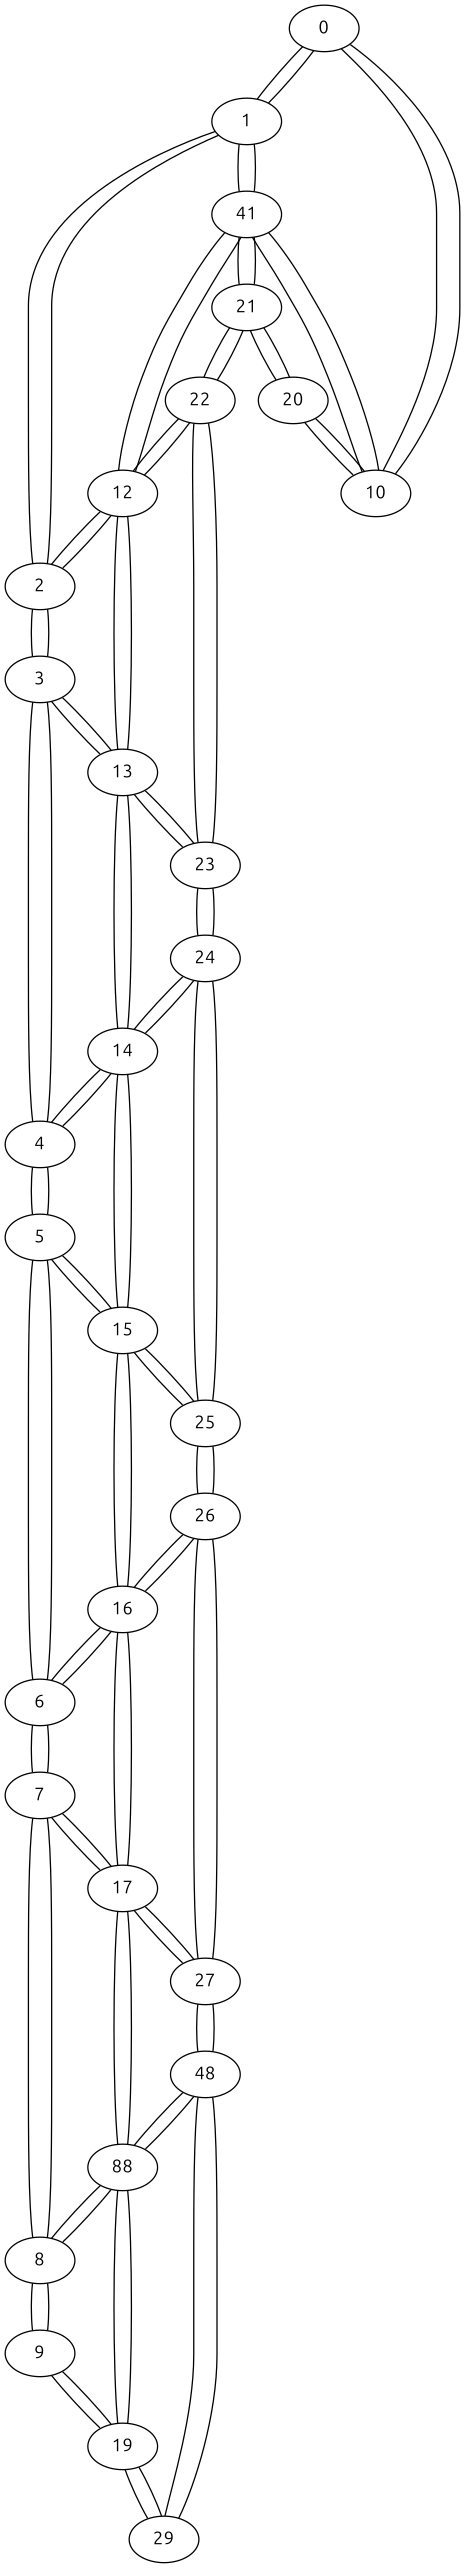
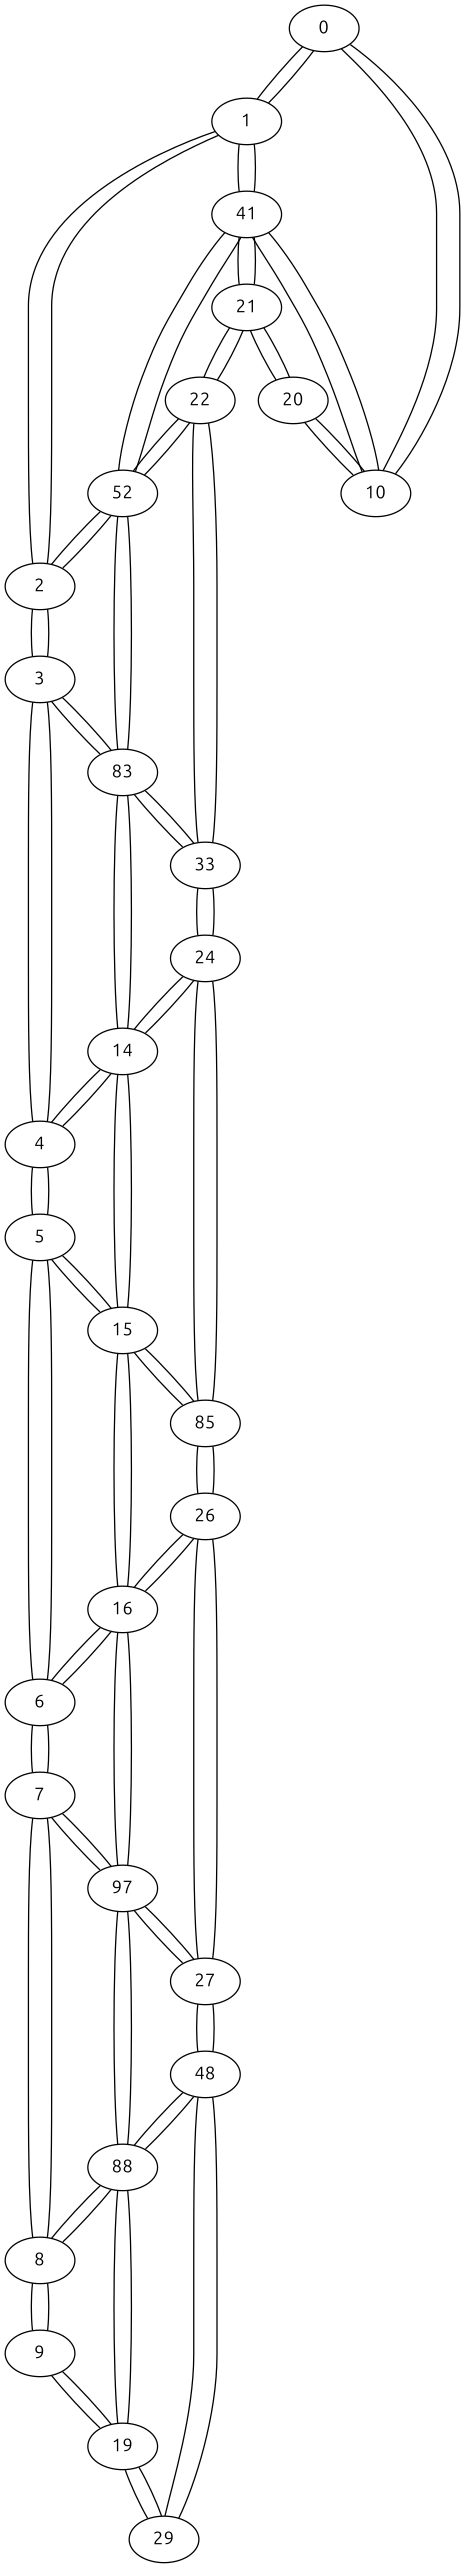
(123, 493) -> (123, 493)
(123, 772) -> (123, 772)
(205, 865) -> (205, 865)
(205, 1423) -> (205, 1423)
(123, 1888) -> (123, 1888)
